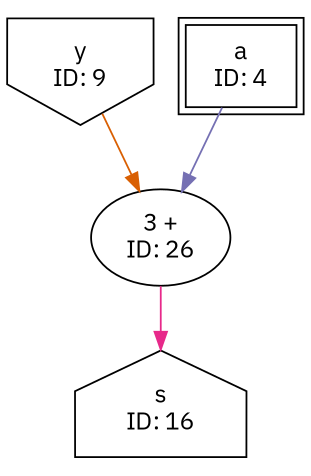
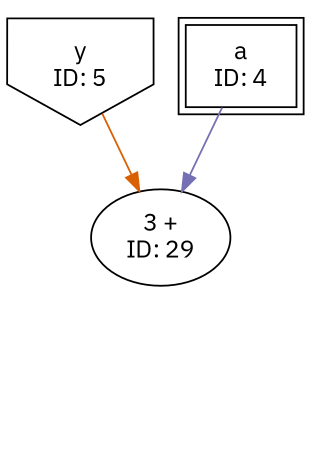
(80, 66) -> (80, 66)
(161, 238) -> (161, 238)
(161, 409) -> none
